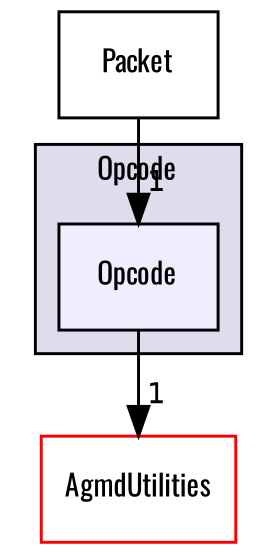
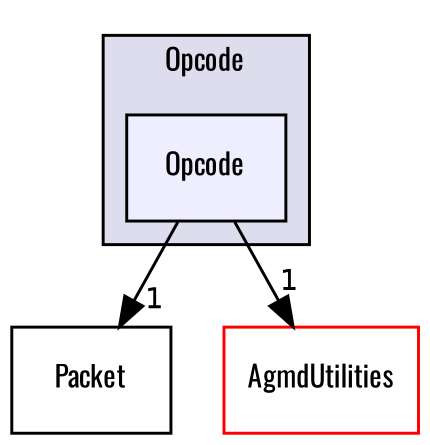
(139, 162) -> (155, 263)
